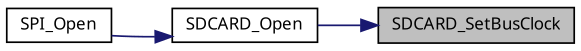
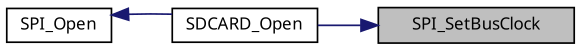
(476, 25) -> (476, 25)
(133, 37) -> (151, 14)
